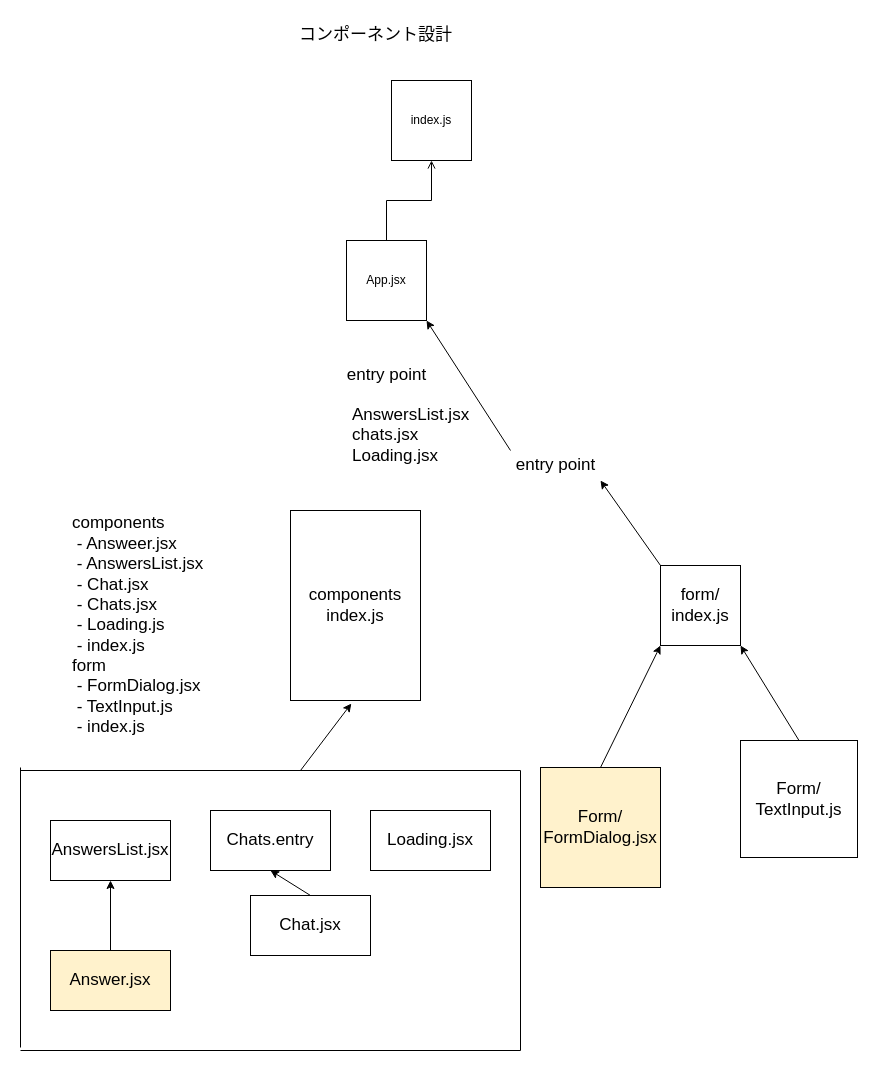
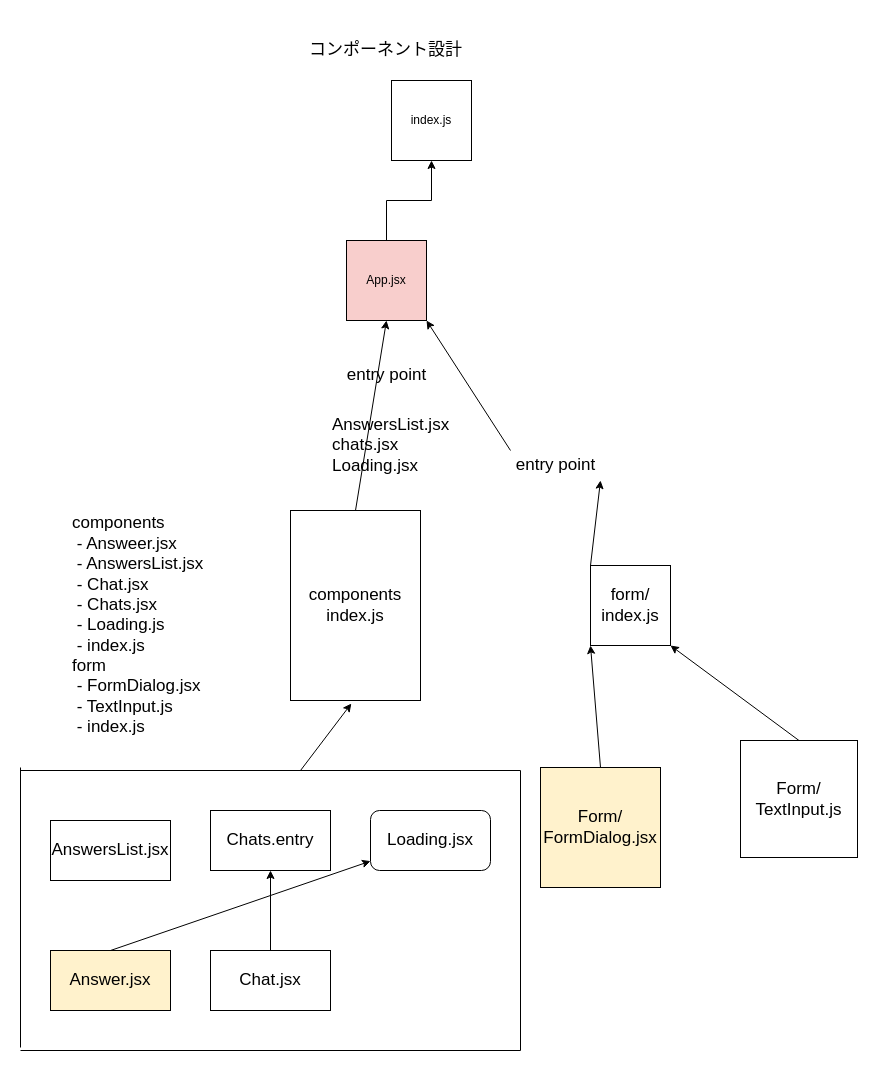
(376, 36) -> (386, 51)
(432, 167) -> (432, 169)
(387, 281) -> (387, 281)
none -> (370, 419)
(416, 436) -> (396, 446)
(701, 606) -> (631, 606)
(431, 841) -> (431, 841)
(111, 919) -> (237, 907)
(311, 926) -> (271, 981)
